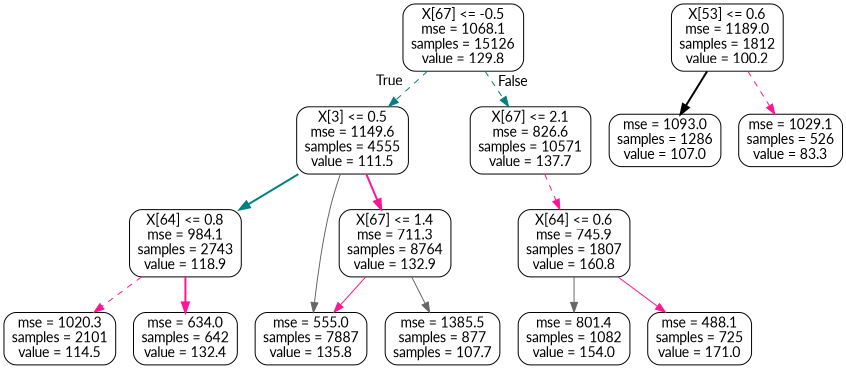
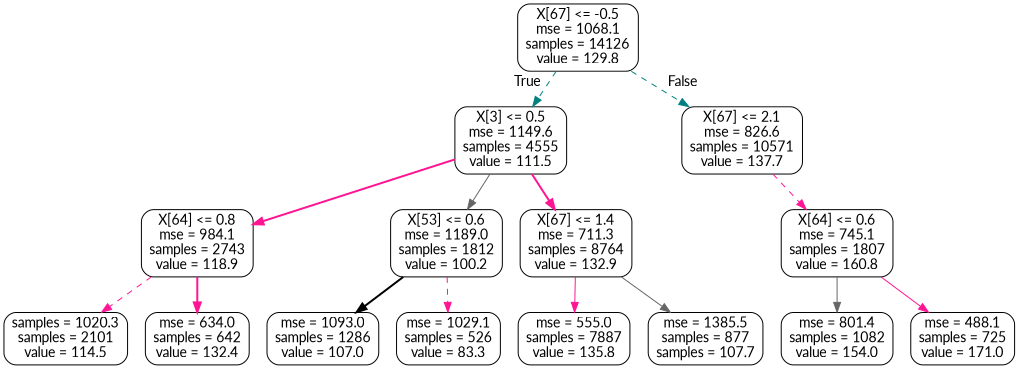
(463, 38) -> (578, 38)
(273, 189) -> (359, 190)
(324, 238) -> (481, 188)
(574, 243) -> (837, 243)
(60, 339) -> (66, 339)
